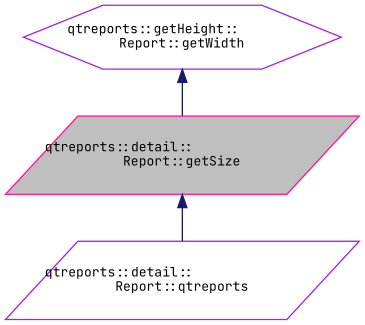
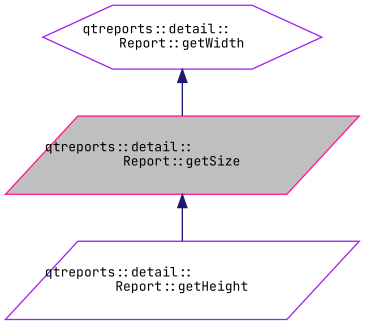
(182, 37) -> (182, 37)
(182, 280) -> (182, 280)
